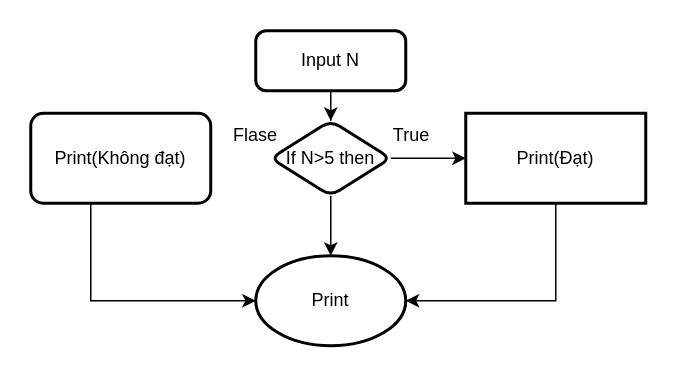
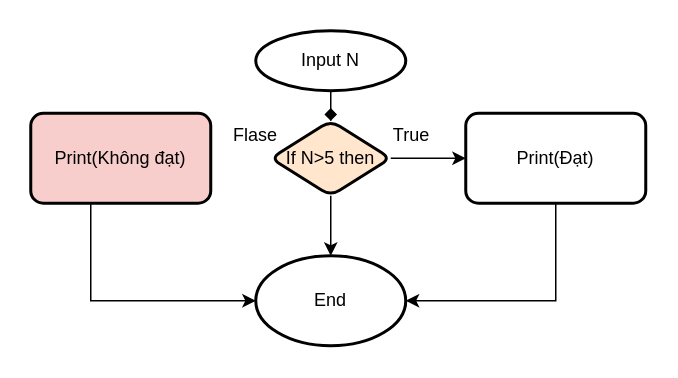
(331, 61) -> (331, 61)
(331, 109) -> (331, 108)
(121, 158) -> (121, 158)
(331, 158) -> (331, 158)
(556, 158) -> (556, 158)
(331, 301) -> (331, 301)
